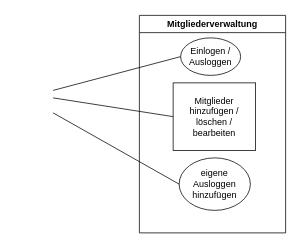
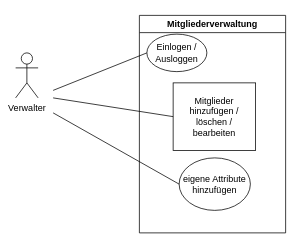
(210, 57) -> (177, 53)
none -> (27, 75)
(215, 184) -> (215, 184)
